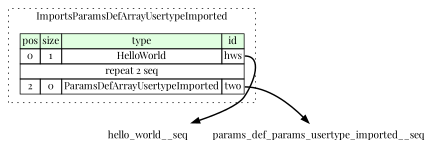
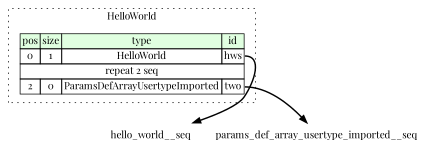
(132, 17) -> (132, 17)
(319, 136) -> (317, 136)
